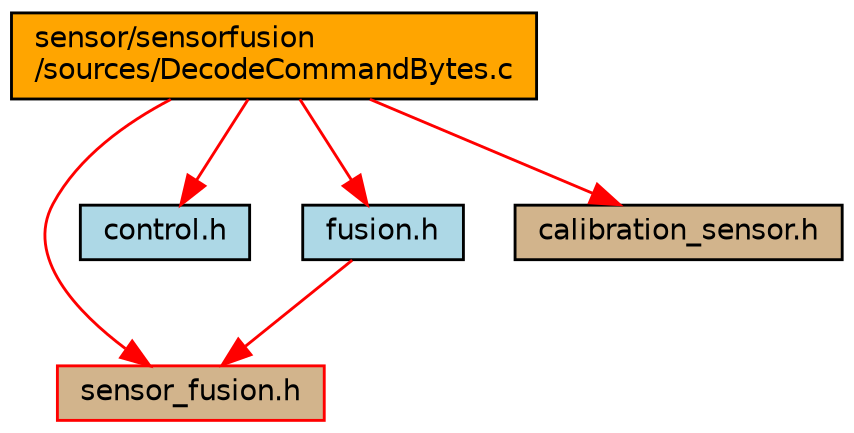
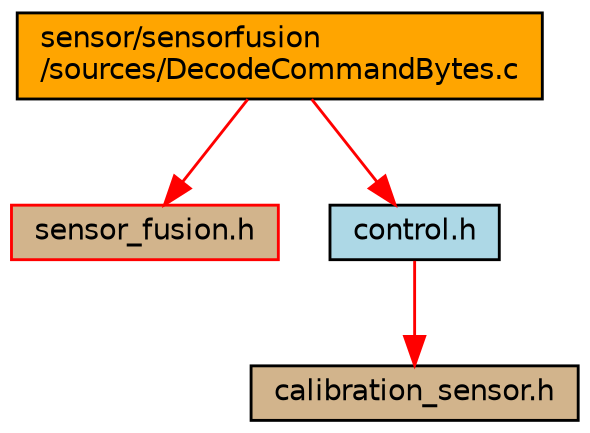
(481, 146) -> (415, 298)
(383, 232) -> none
